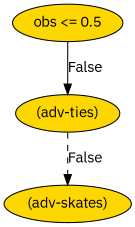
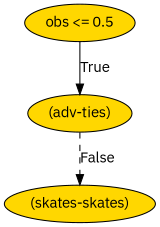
(85, 68) -> (95, 68)
(68, 204) -> (80, 204)
